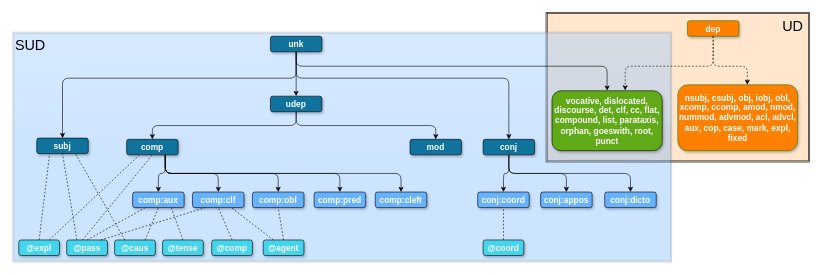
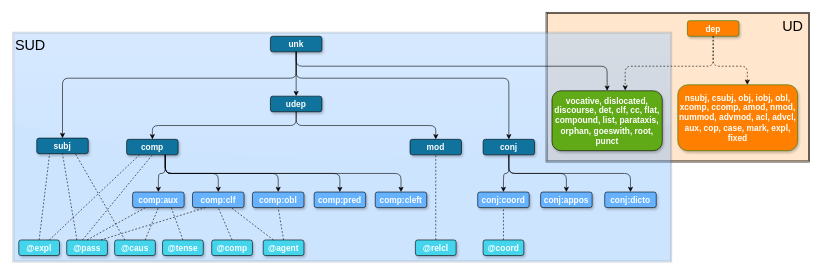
none -> (436, 198)
none -> (436, 248)
